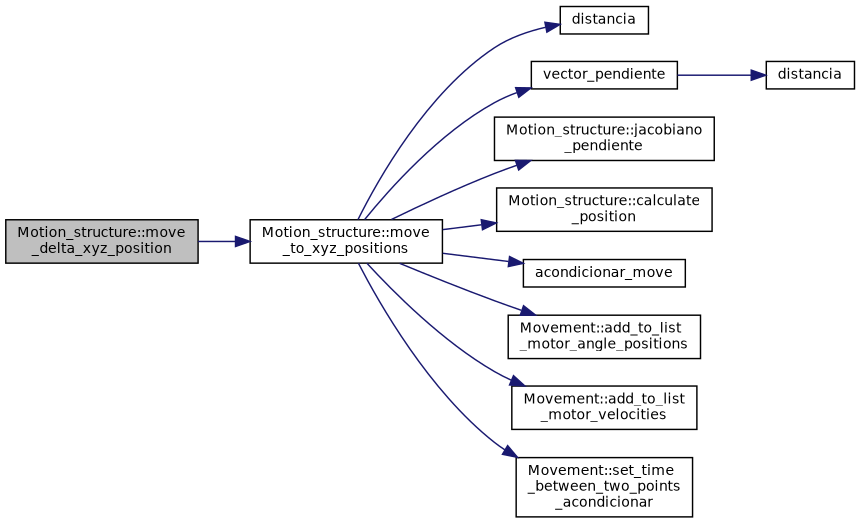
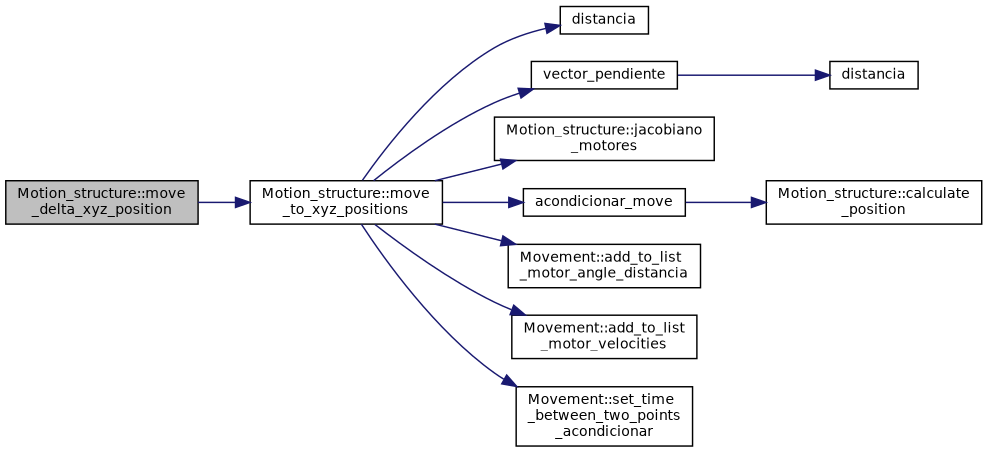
(604, 139) -> (604, 139)
(462, 227) -> (719, 202)
(604, 337) -> (604, 266)
